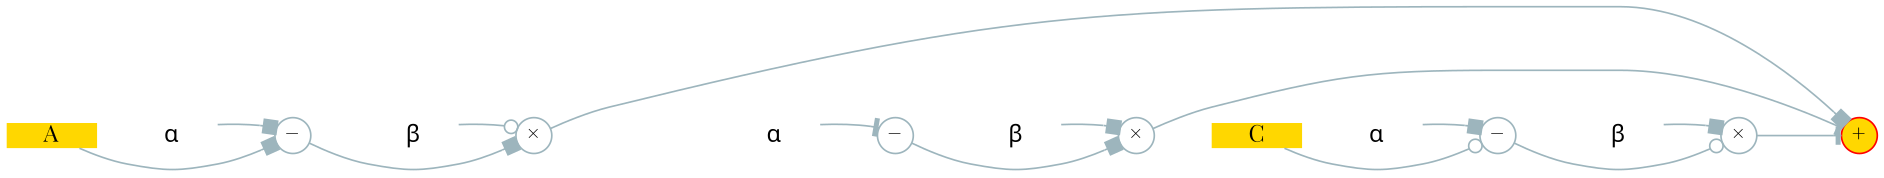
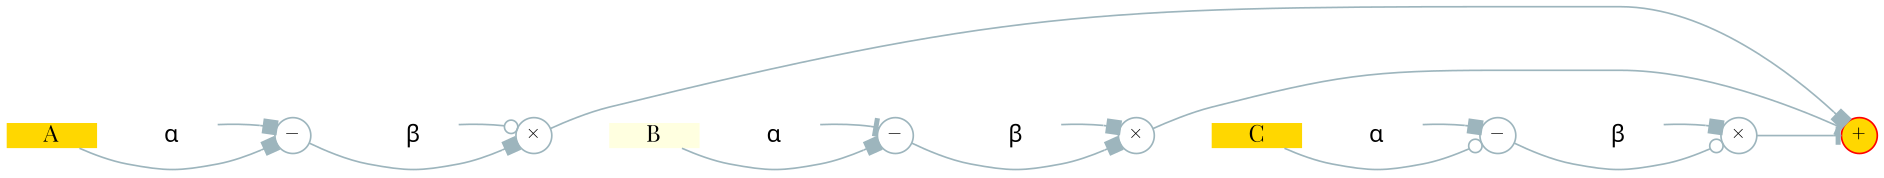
none -> (654, 136)
